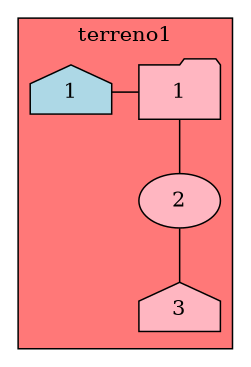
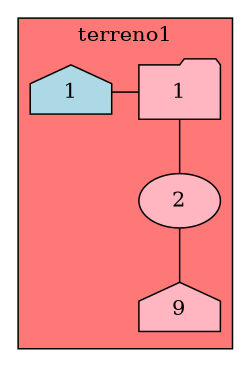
(180, 309) -> (180, 309)
